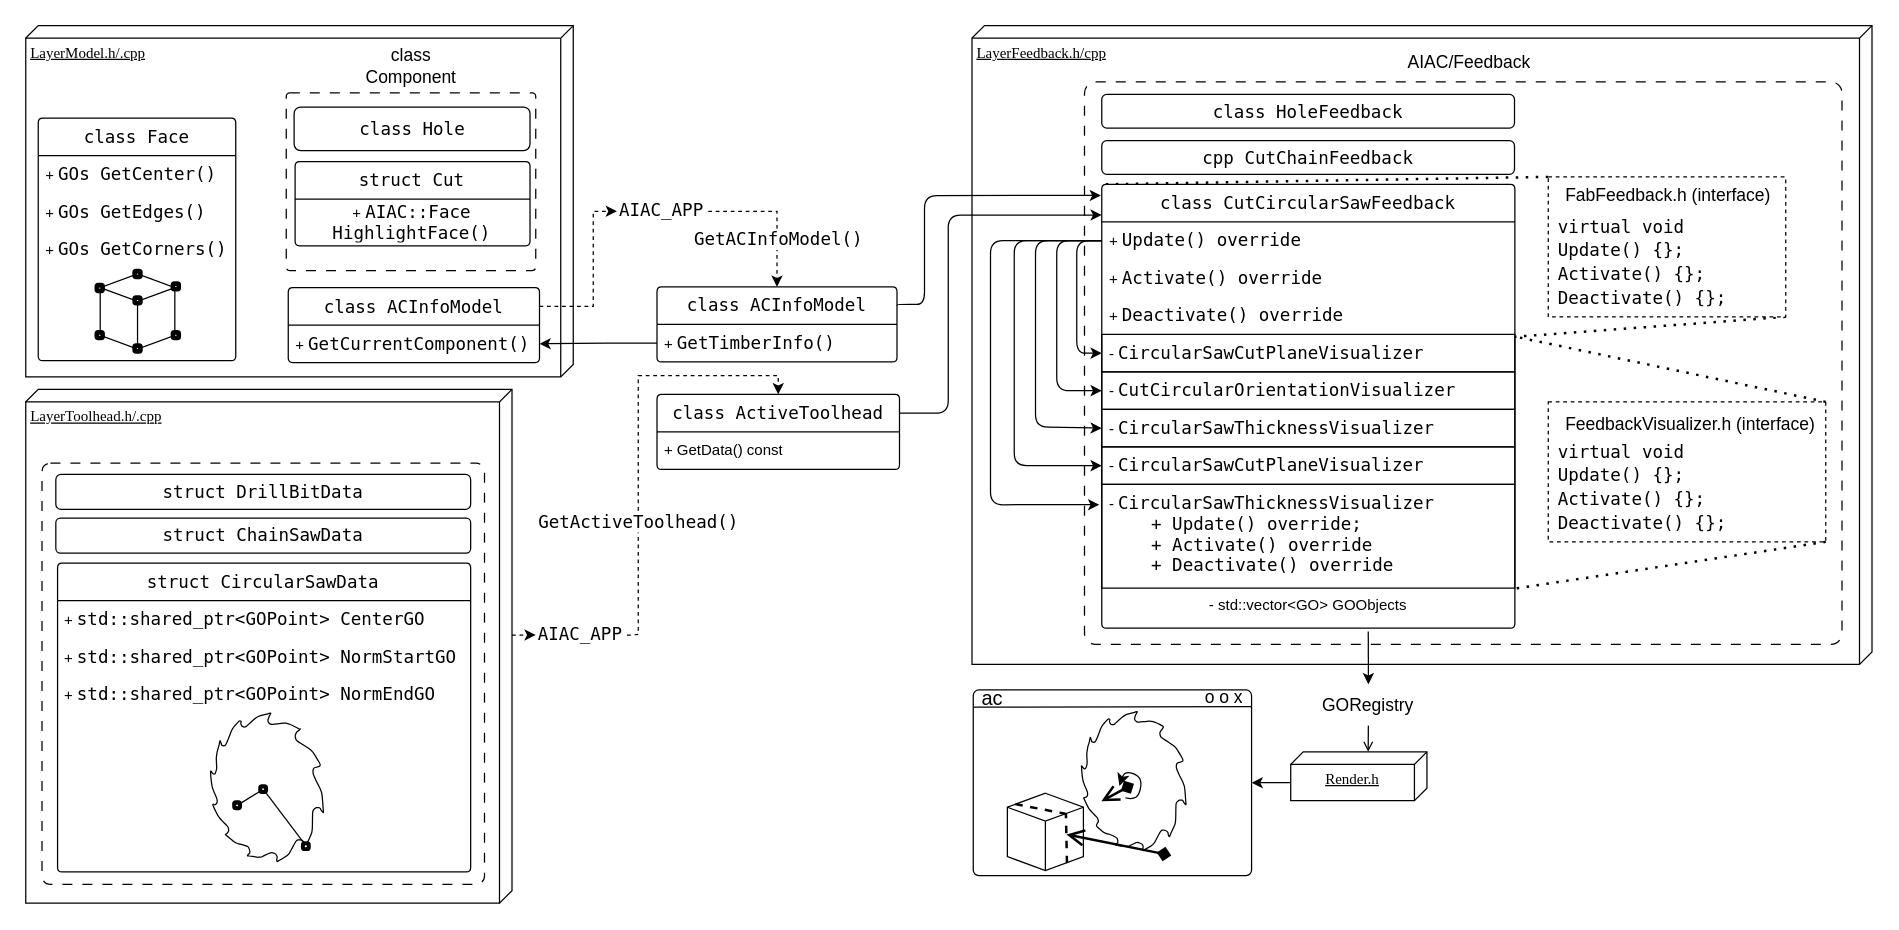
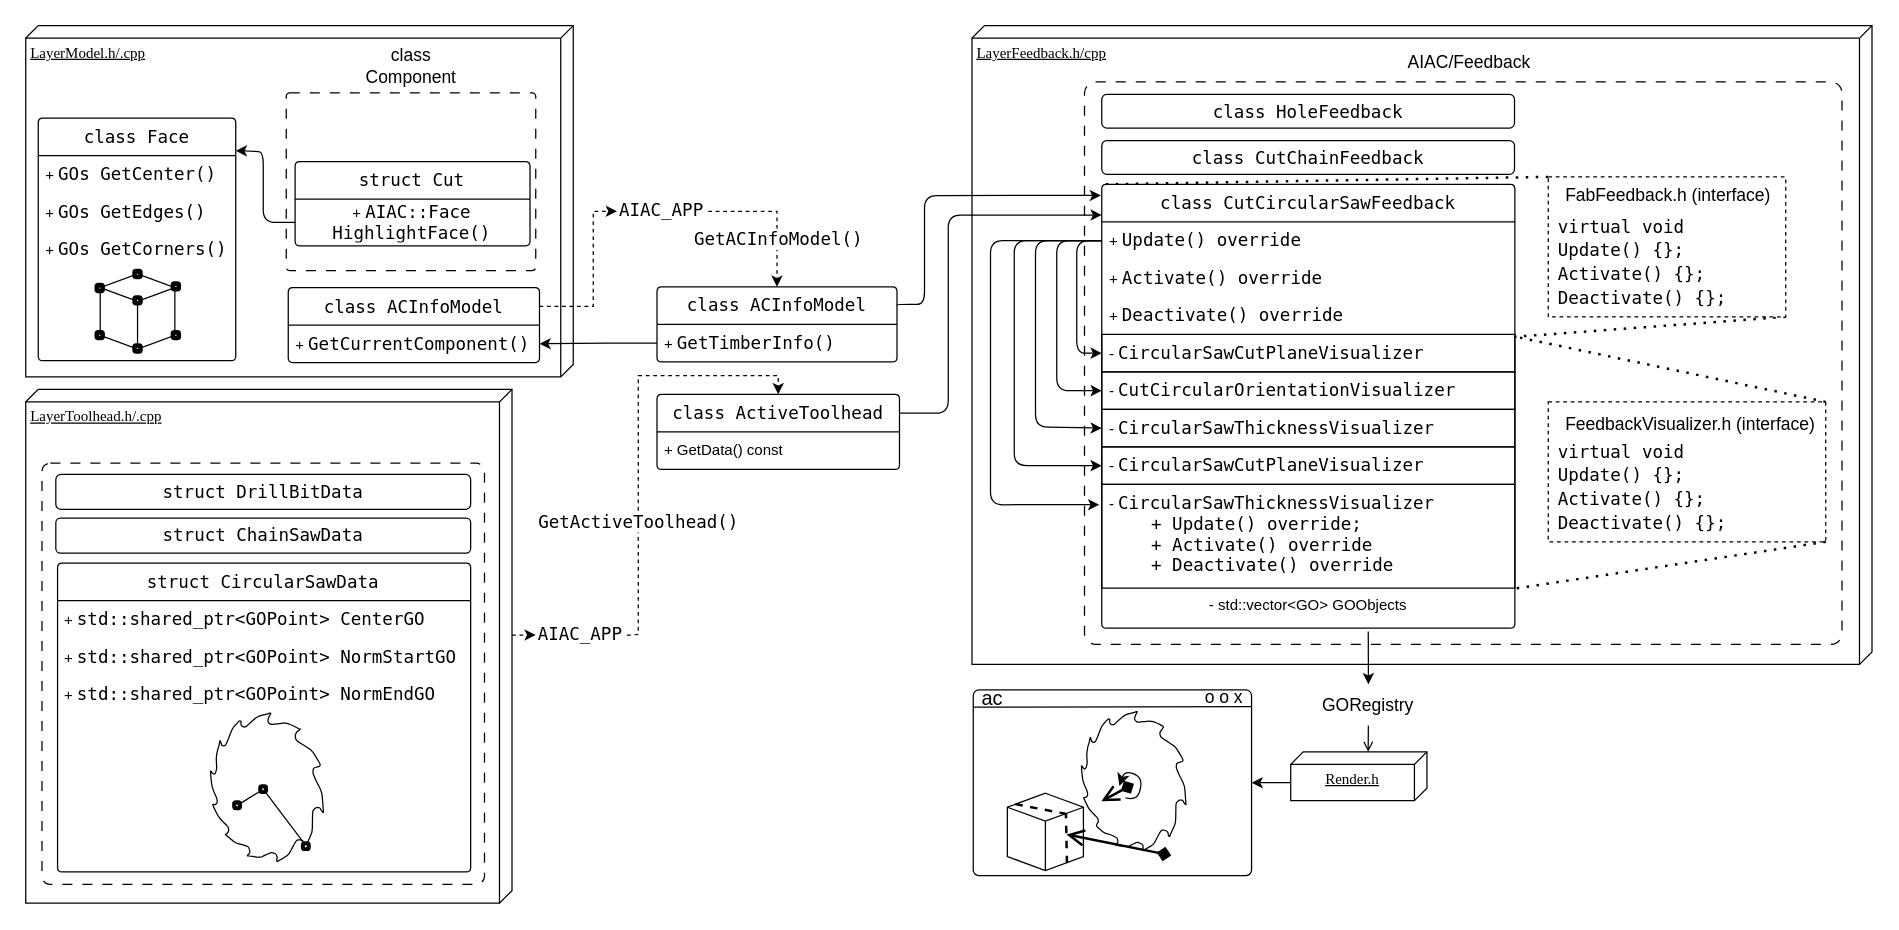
(412, 129) -> none
(1308, 158) -> (1308, 158)
none -> (263, 189)
